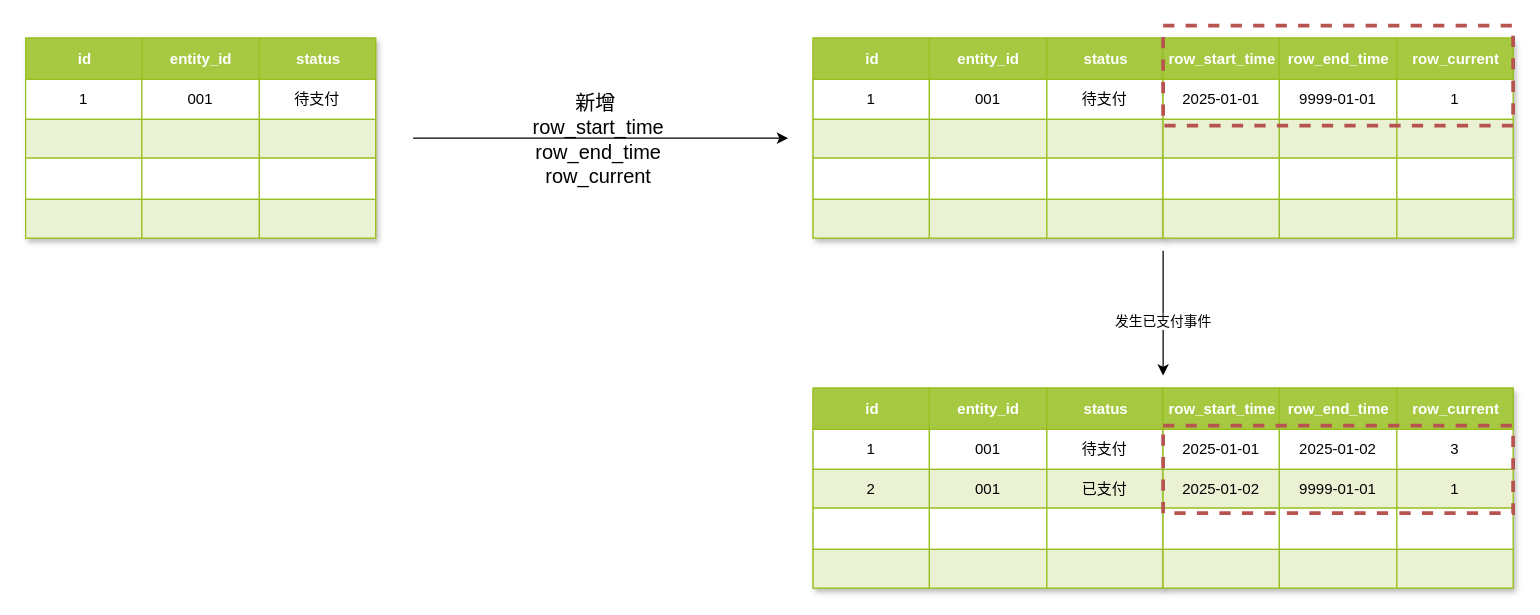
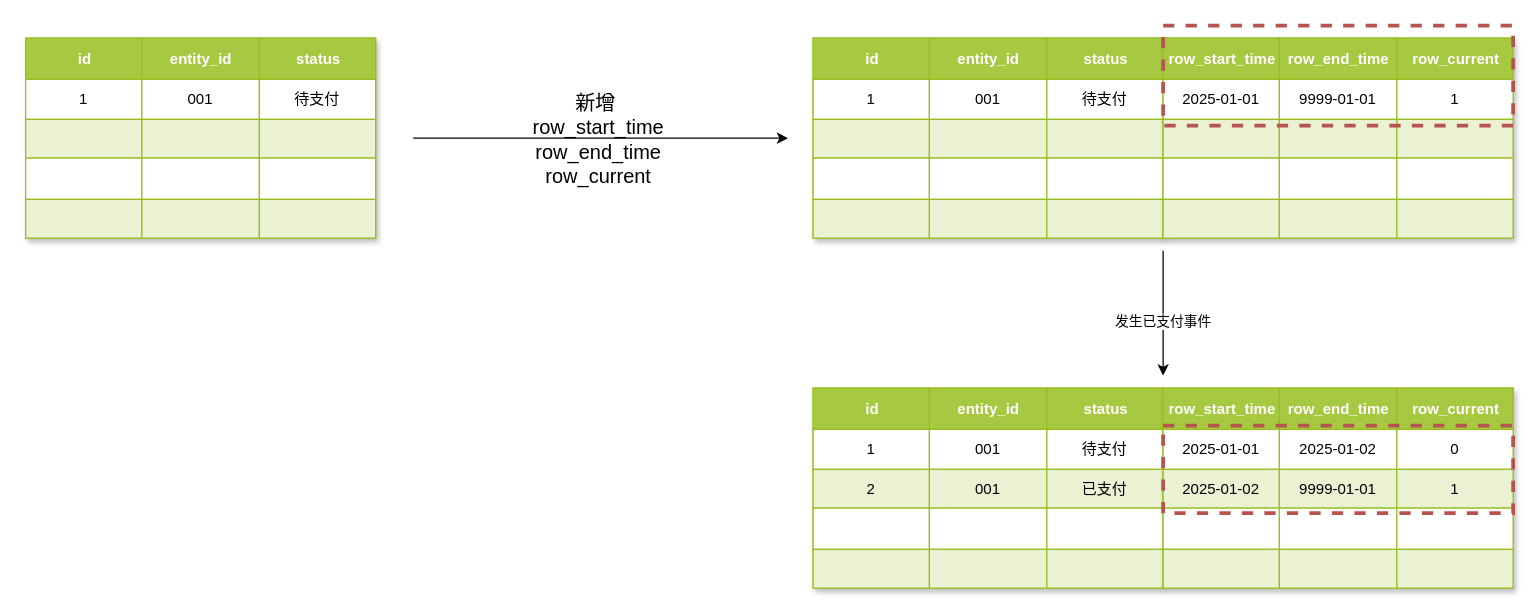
(1455, 449) -> (1455, 449)
